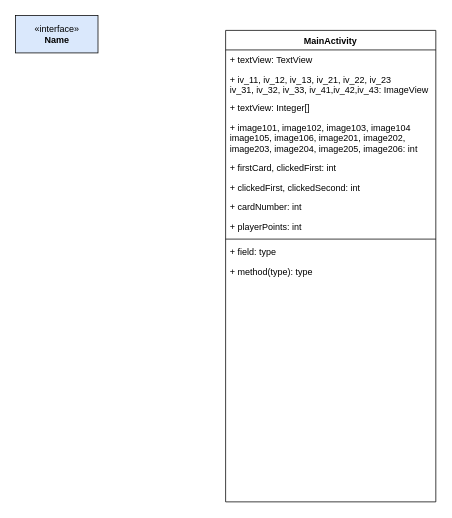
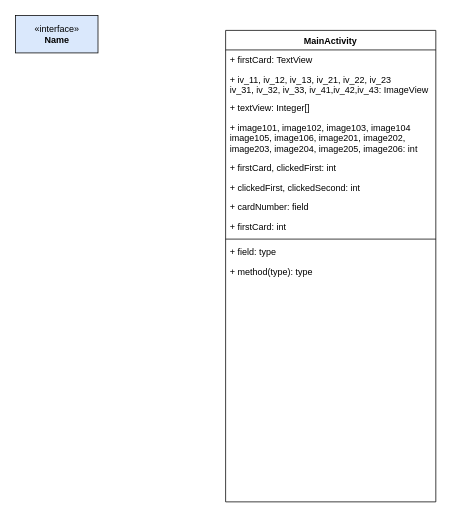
(276, 60) -> (279, 60)
(269, 207) -> (273, 207)
(272, 227) -> (265, 227)
